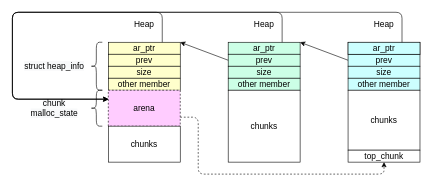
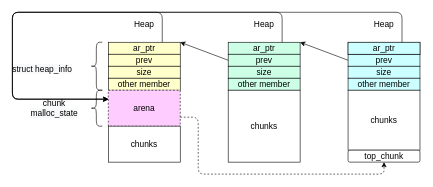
(54, 66) -> (42, 69)
(384, 156) -> (384, 156)
